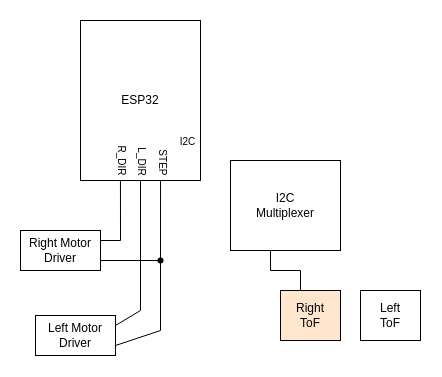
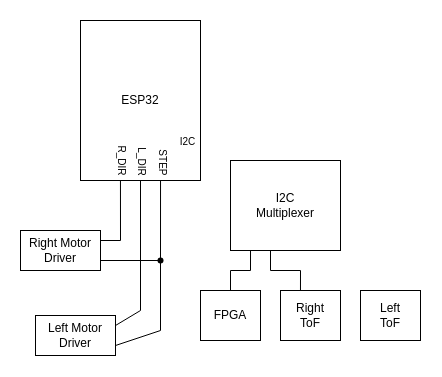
none -> (241, 271)
none -> (231, 316)
(311, 316) -> (311, 316)
